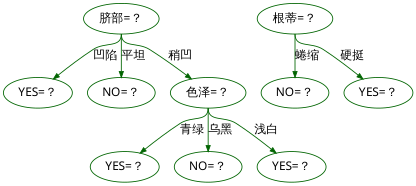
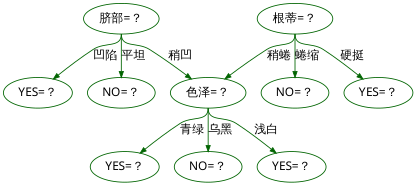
none -> (263, 52)
